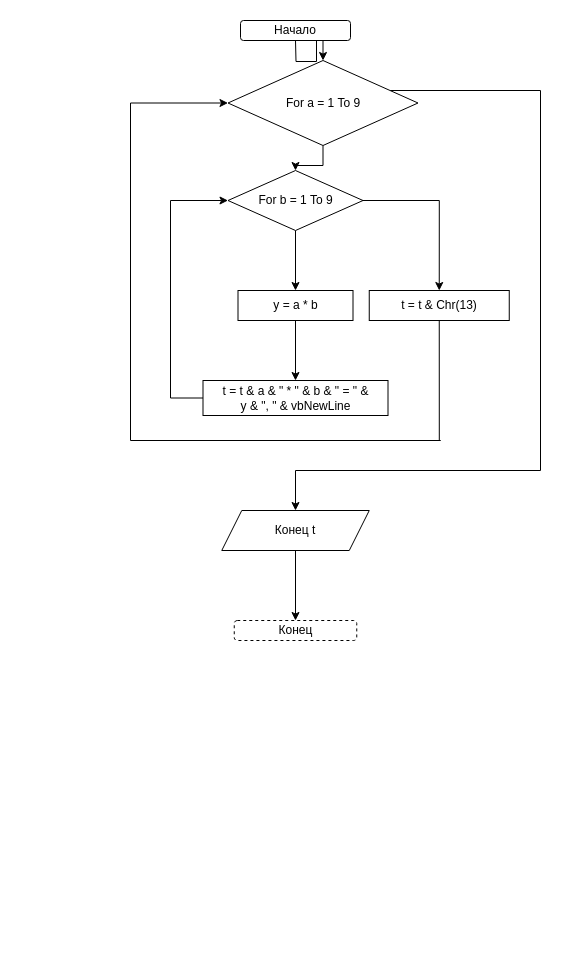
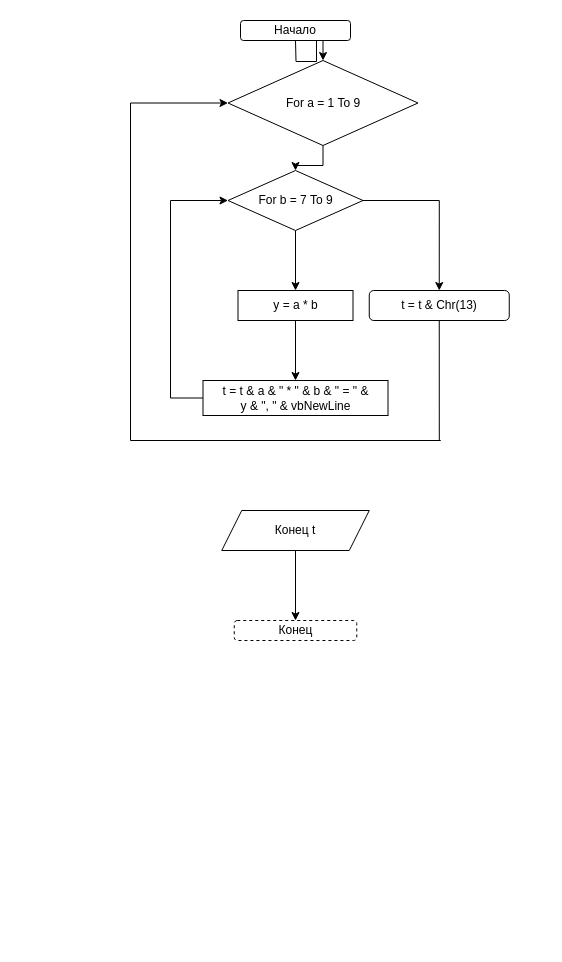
(296, 201) -> (296, 201)
(439, 306) -> (439, 306)
(541, 345) -> none
